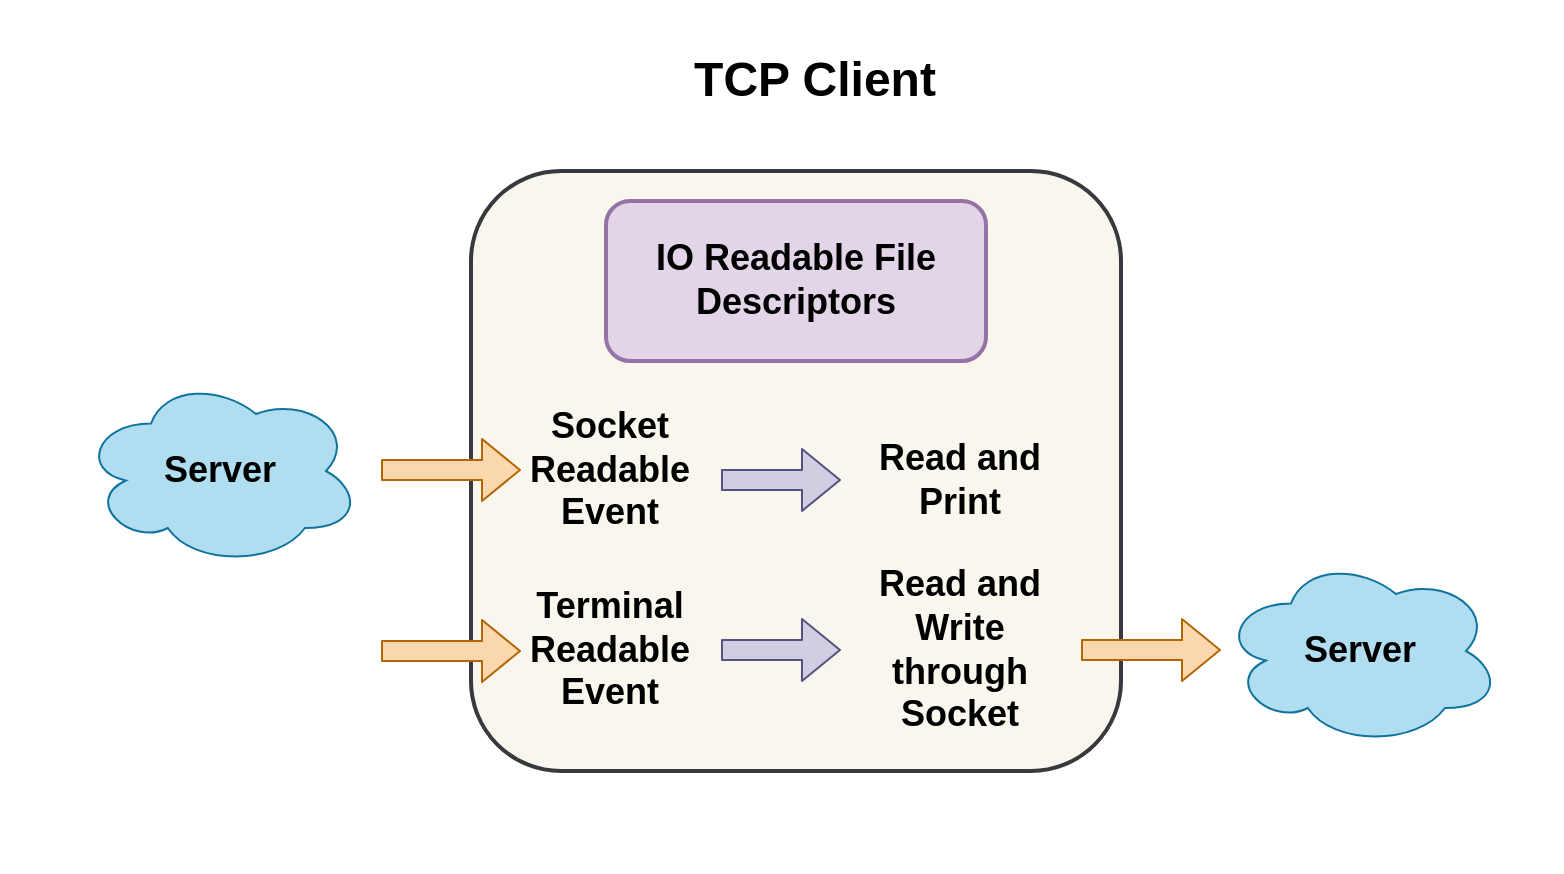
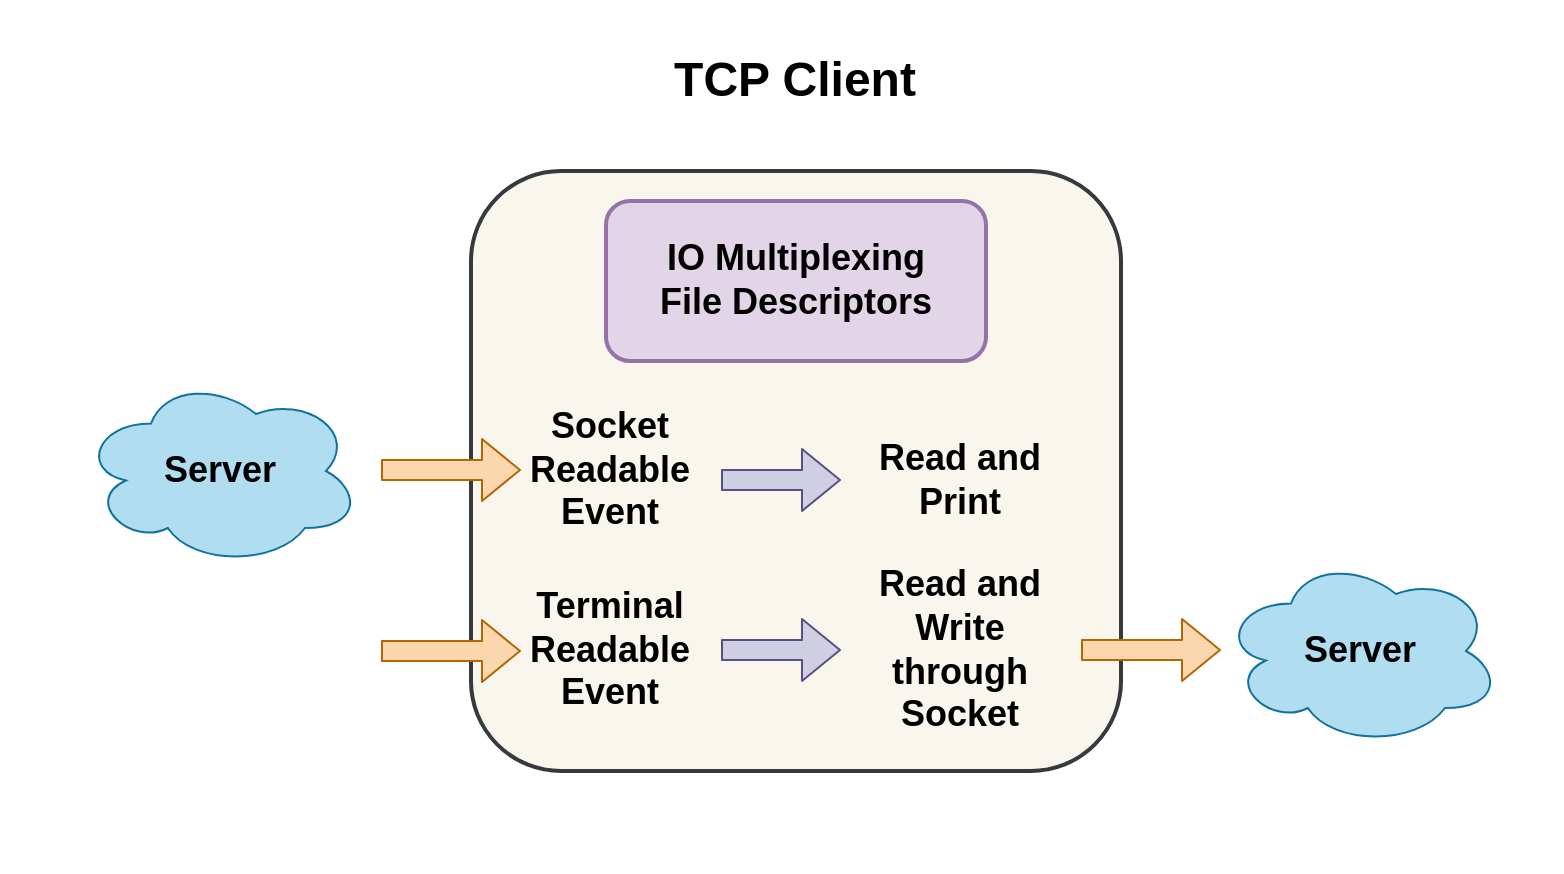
(816, 81) -> (796, 81)
(797, 281) -> (797, 281)
